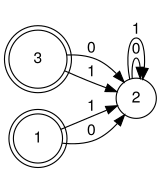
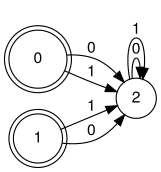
(38, 59) -> (38, 59)
